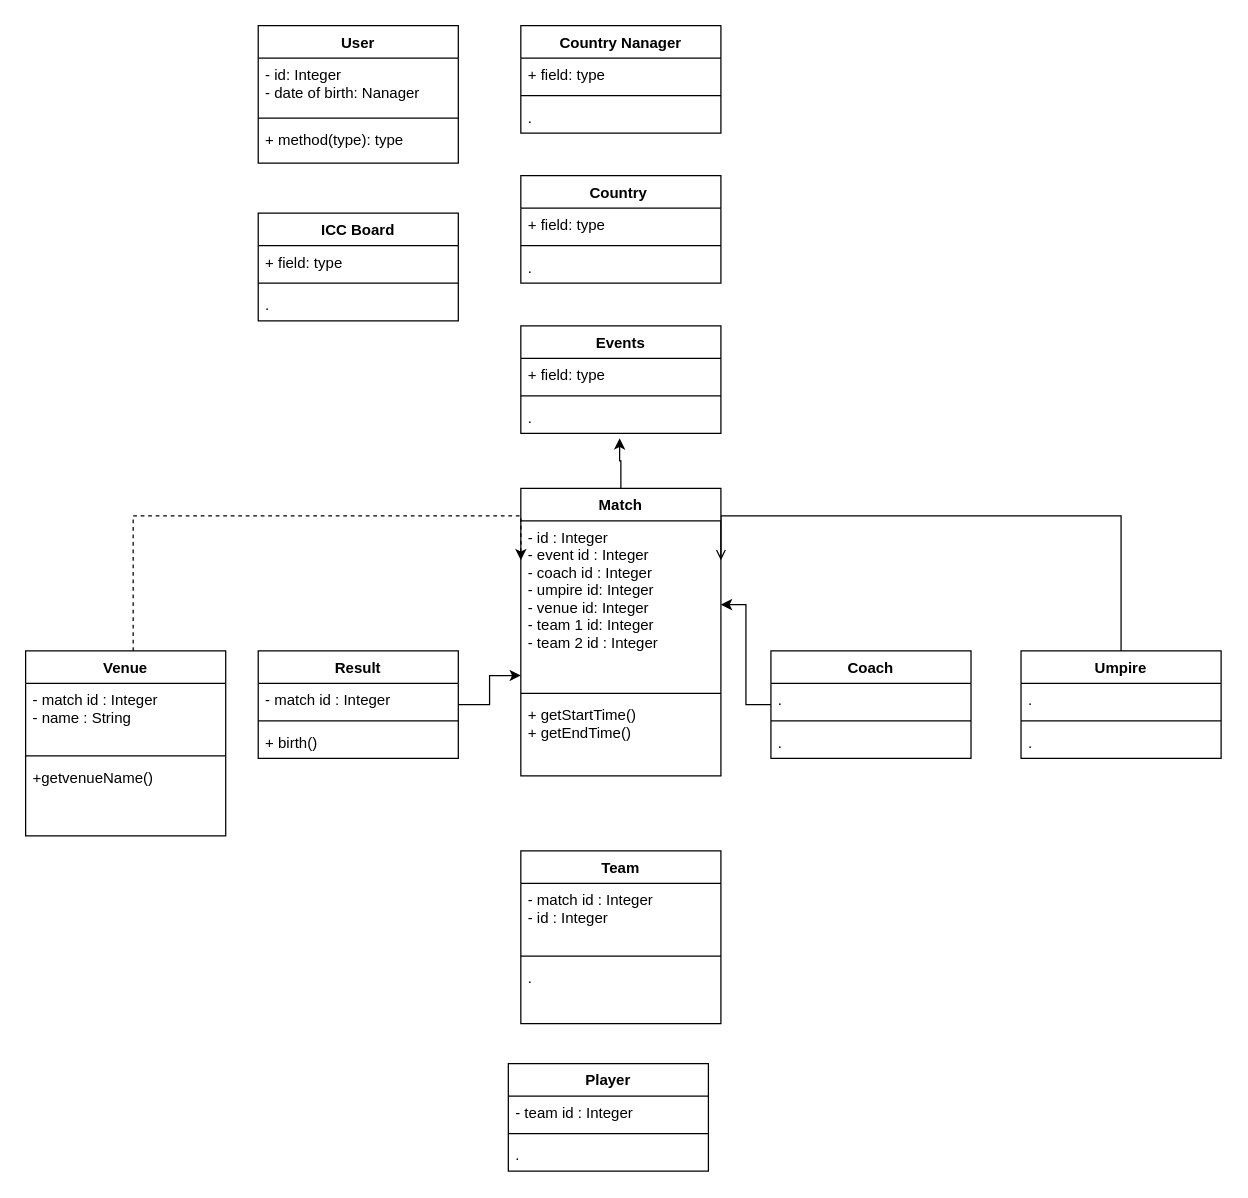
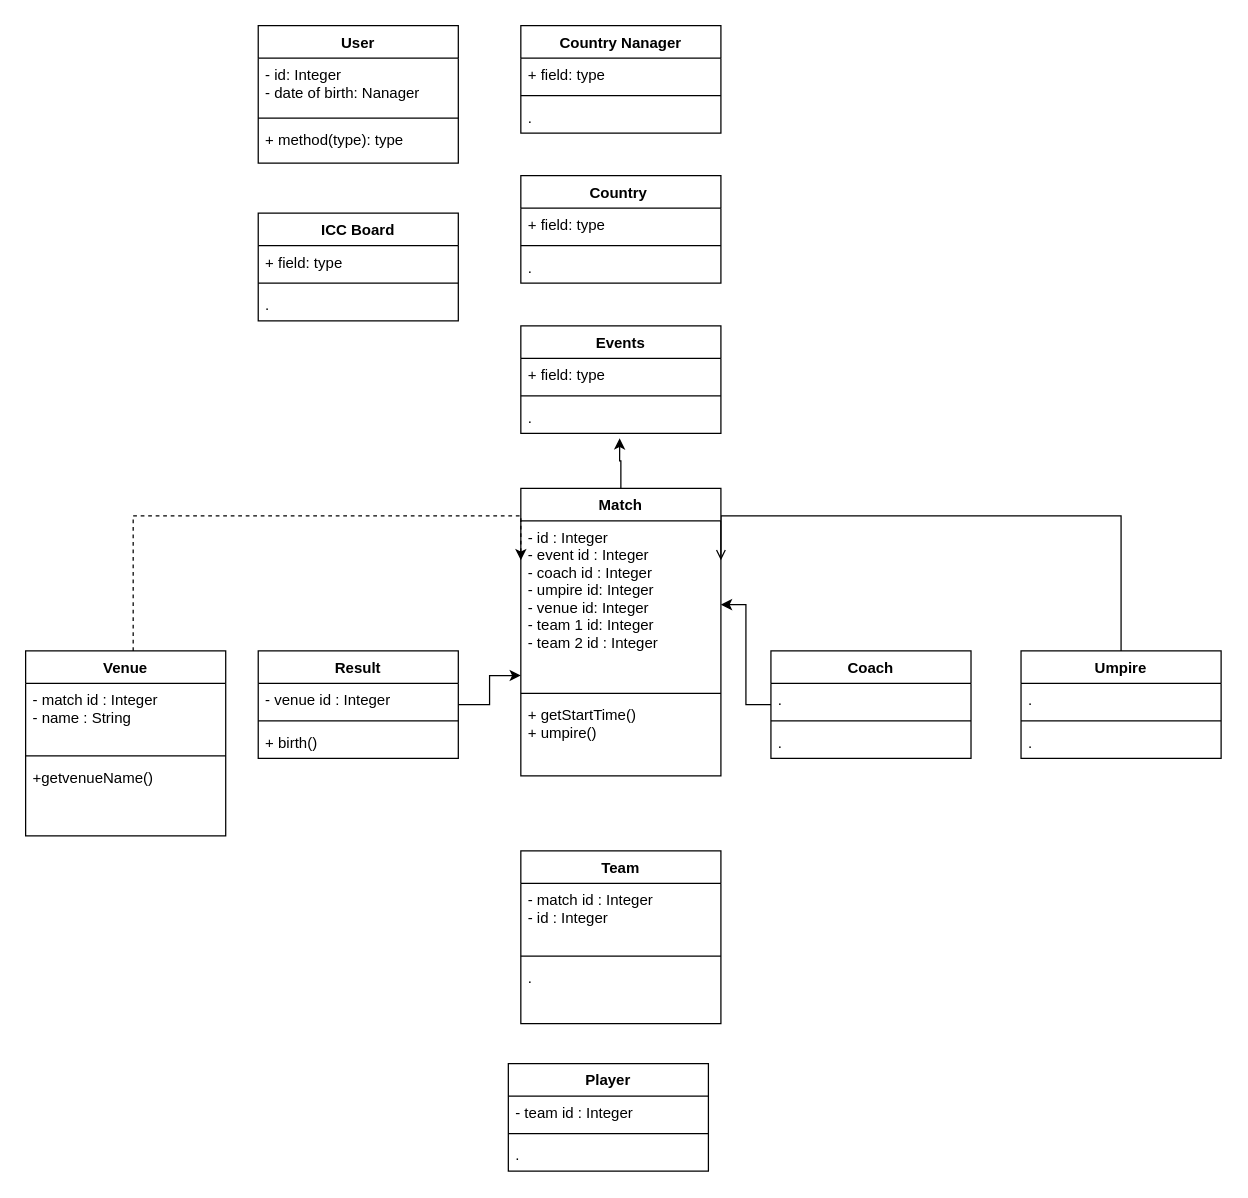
(337, 700) -> (337, 700)
(591, 715) -> (591, 715)
